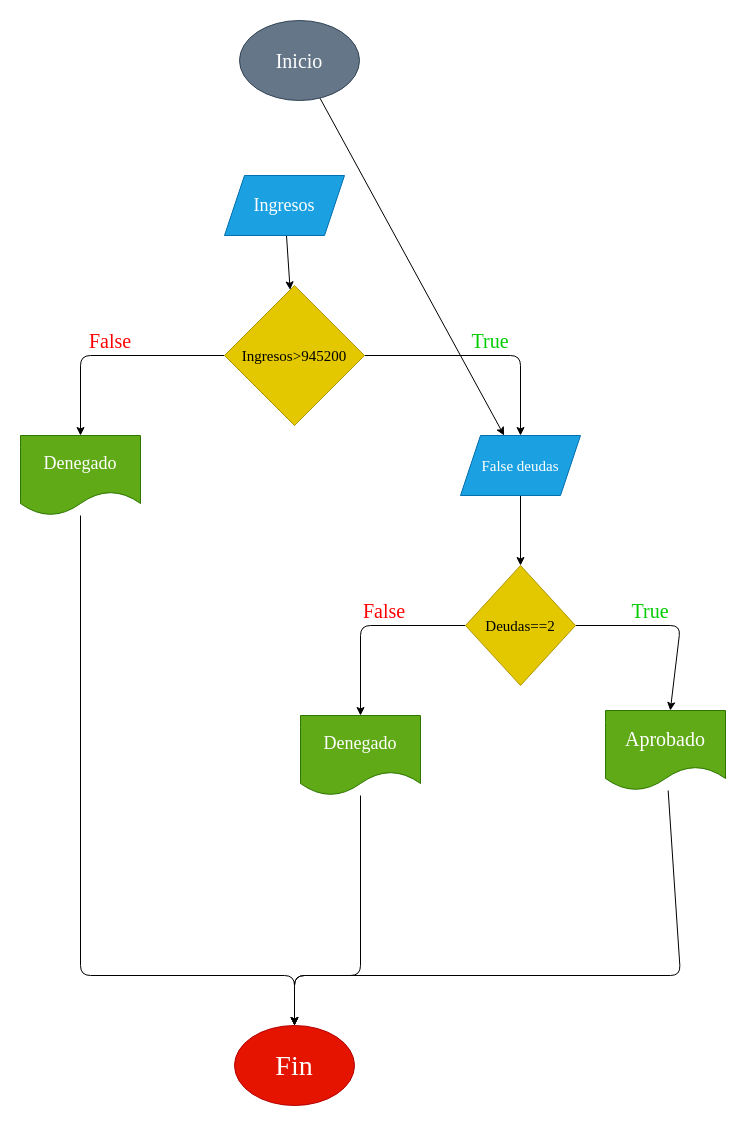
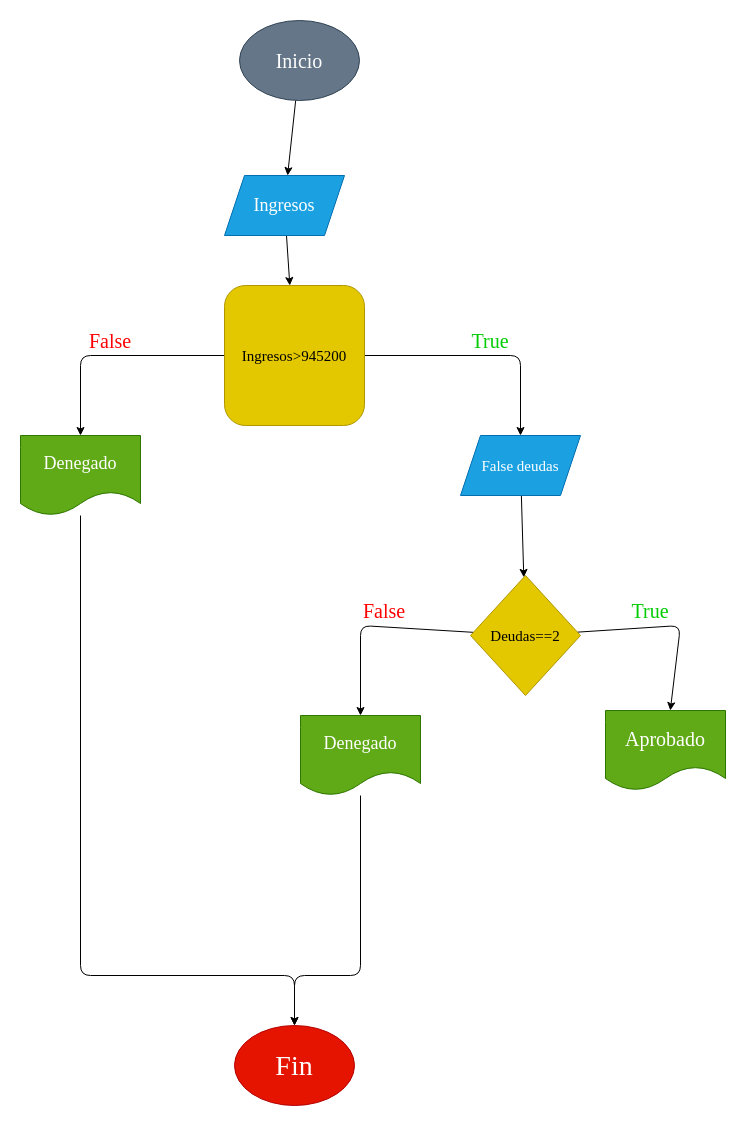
(411, 264) -> (292, 134)
(295, 356) -> (295, 356)
(521, 626) -> (526, 636)
(606, 976) -> none
